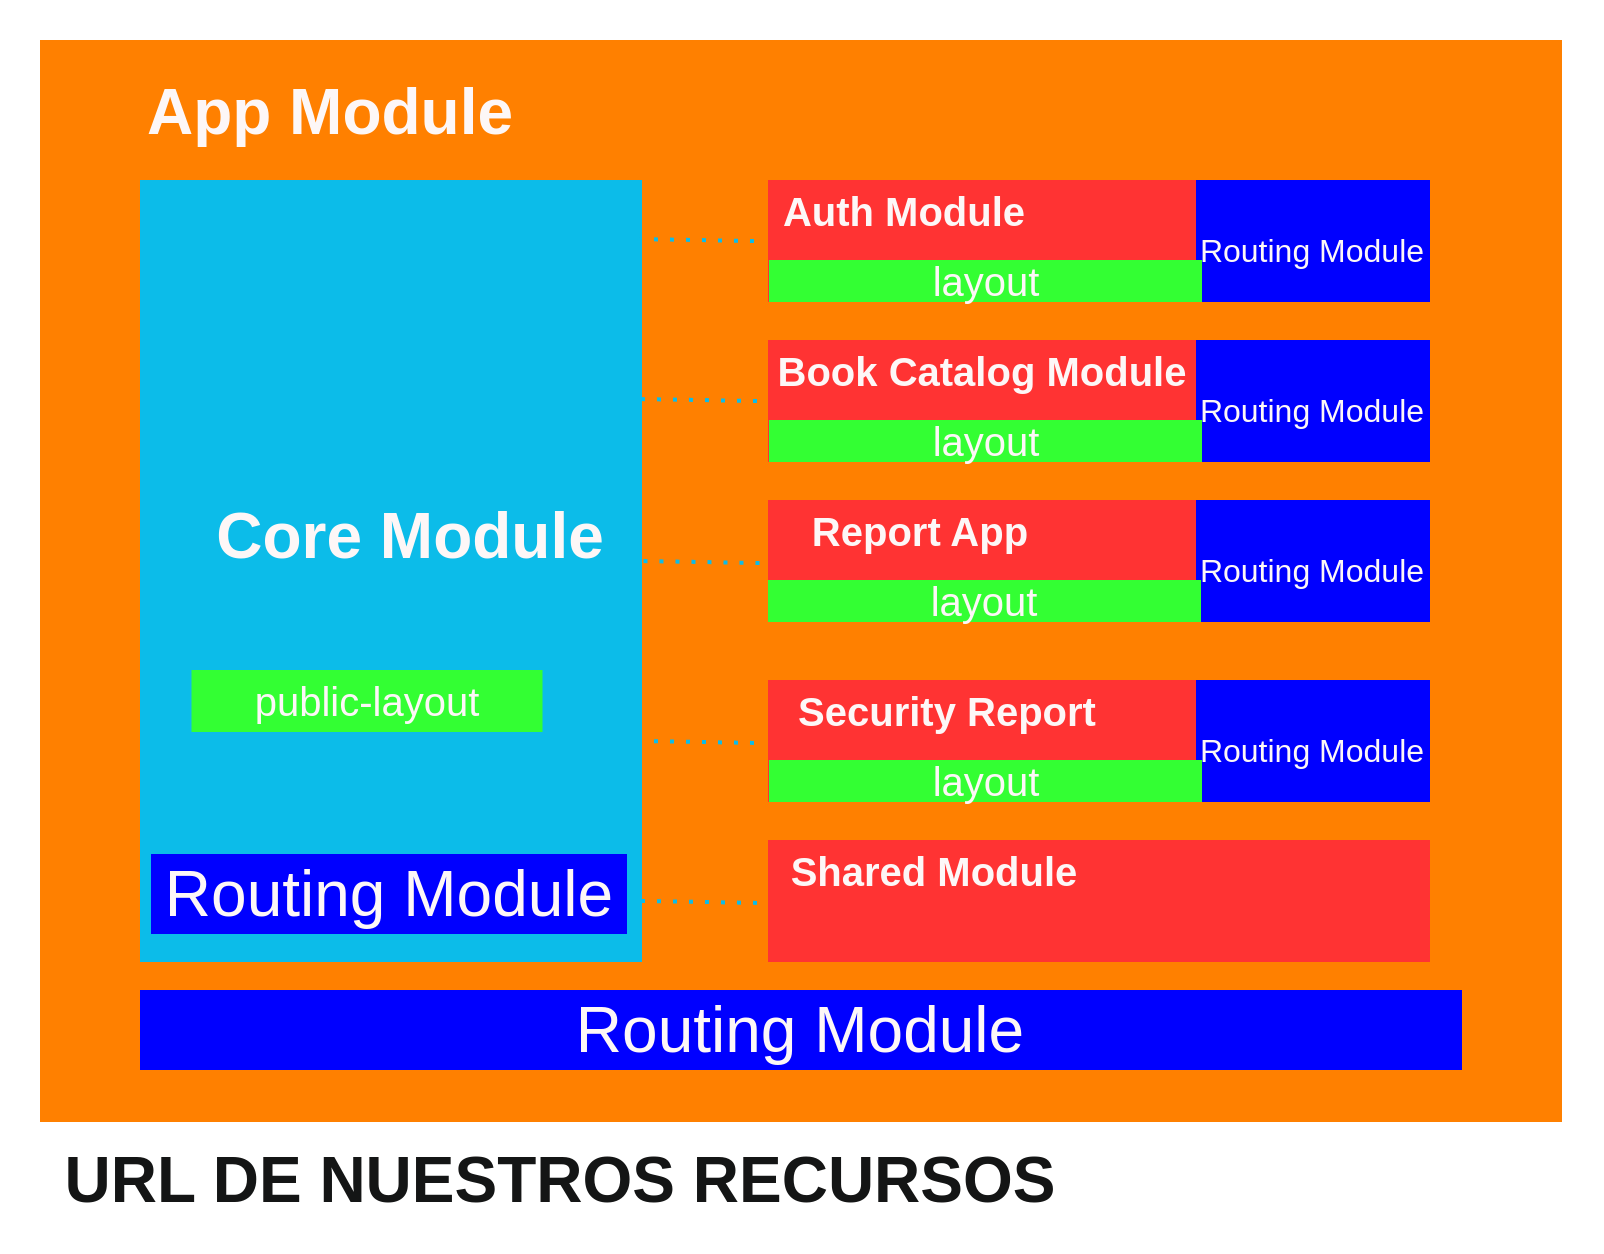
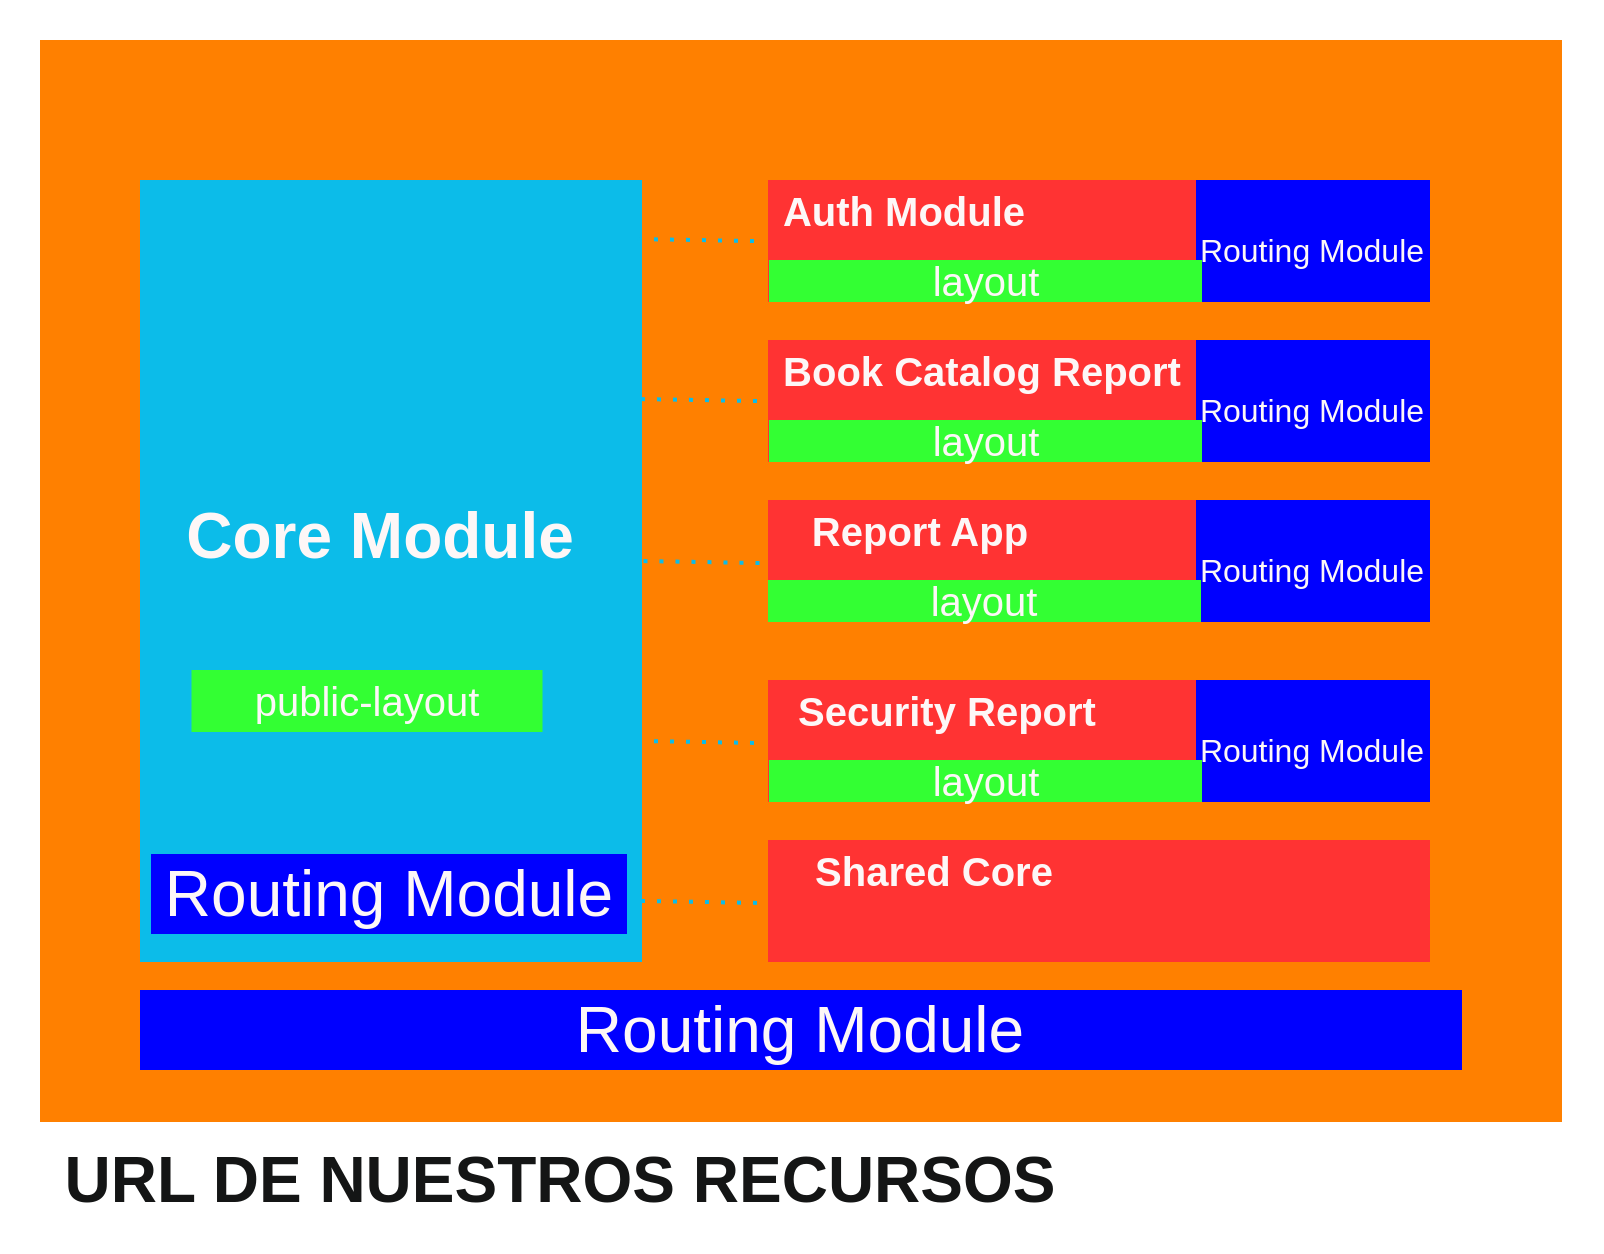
(331, 113) -> none
(983, 371) -> (983, 371)
(411, 537) -> (381, 537)
(935, 871) -> (935, 871)
